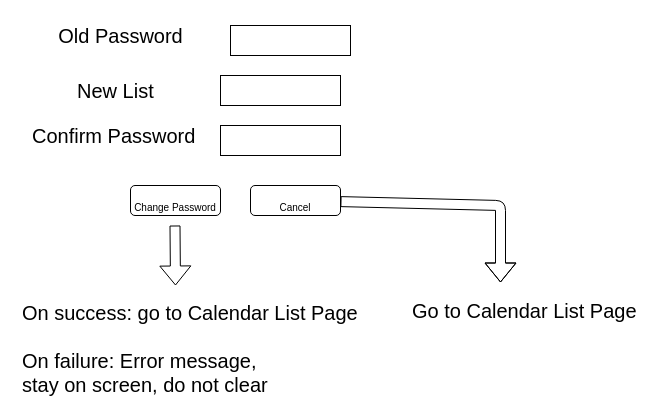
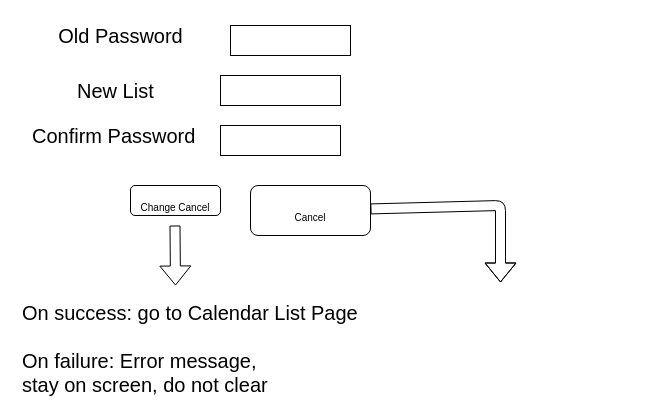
(176, 201) -> (176, 201)
(296, 201) -> (311, 211)
(531, 311) -> none
